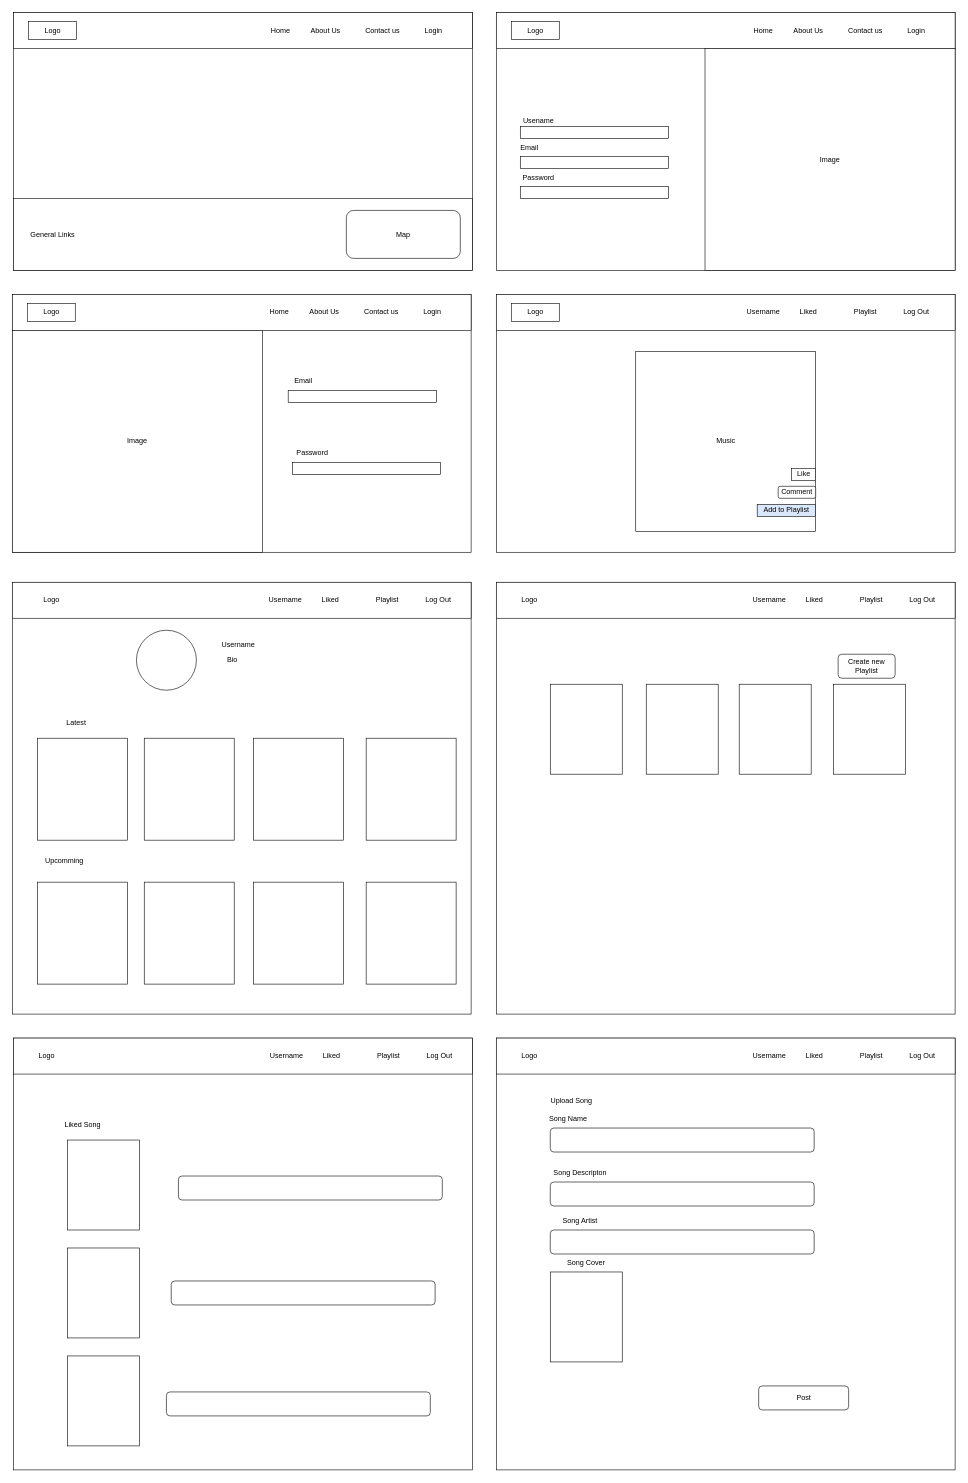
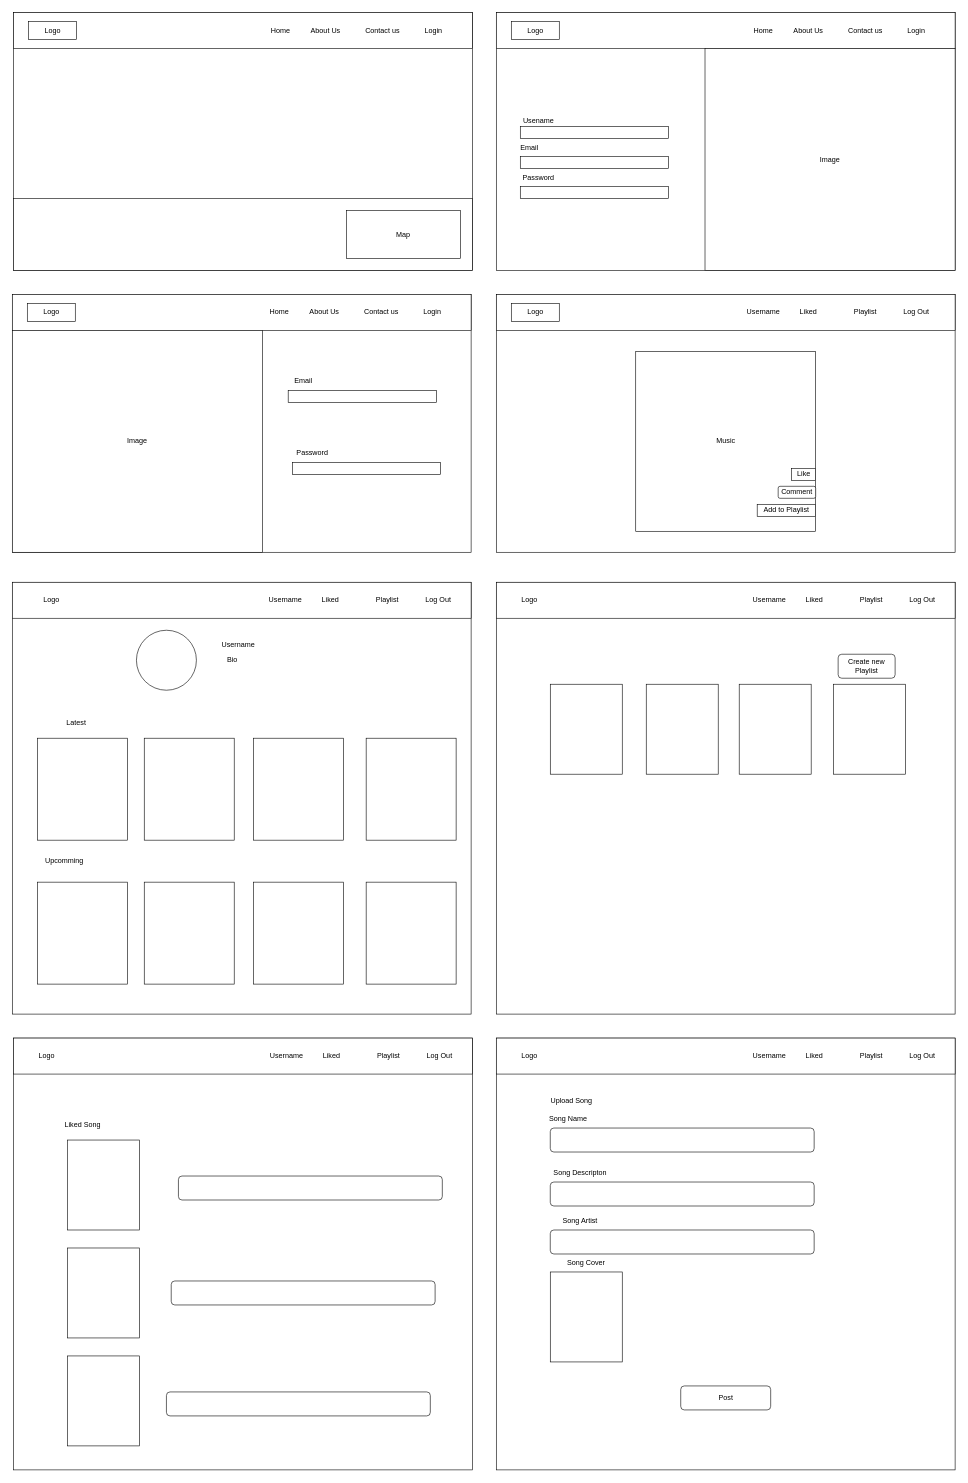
(53, 234) -> none
(404, 234) -> (404, 234)
(787, 510) -> (787, 510)
(804, 1398) -> (726, 1398)
